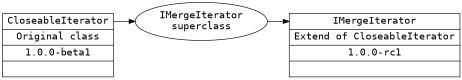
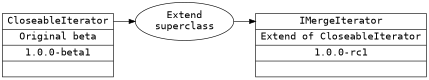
(201, 21) -> (185, 21)
(58, 37) -> (58, 37)
